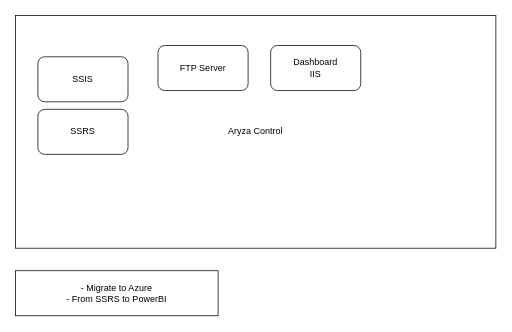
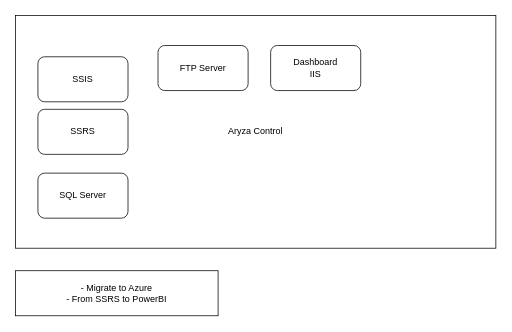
none -> (83, 195)
